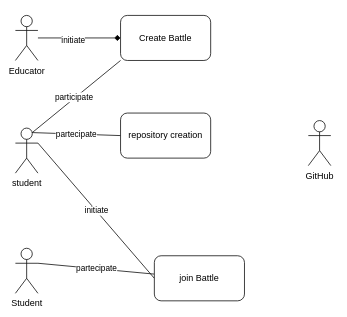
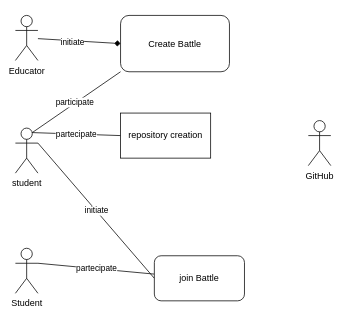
(165, 38) -> (175, 44)
(165, 135) -> (165, 135)
